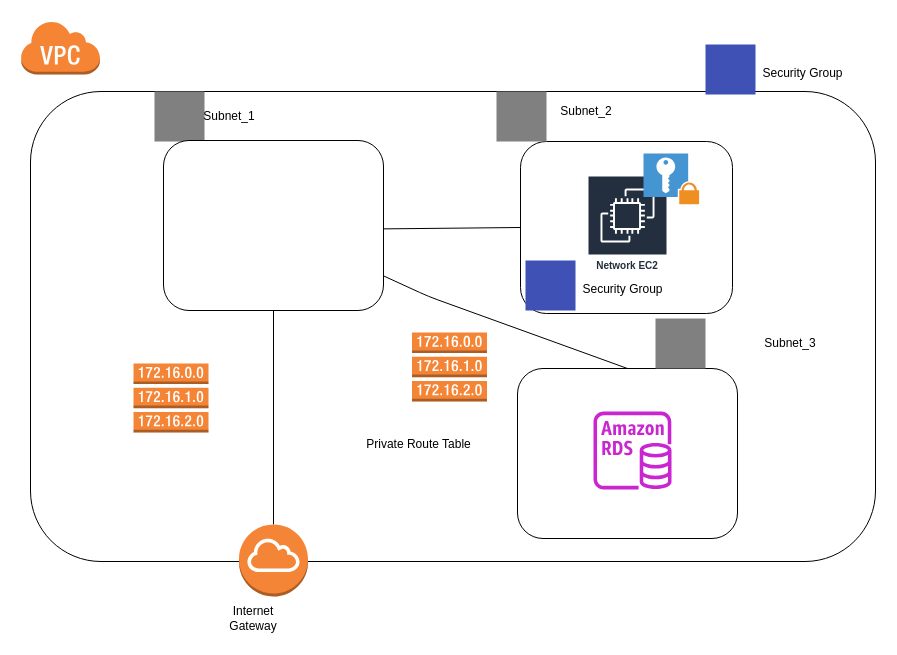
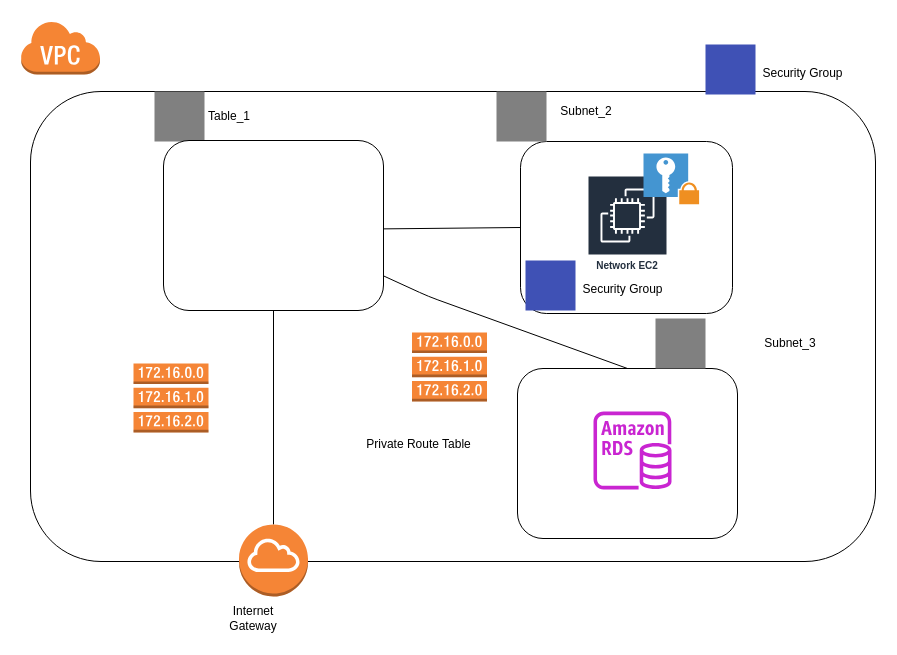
(230, 117) -> (230, 117)
